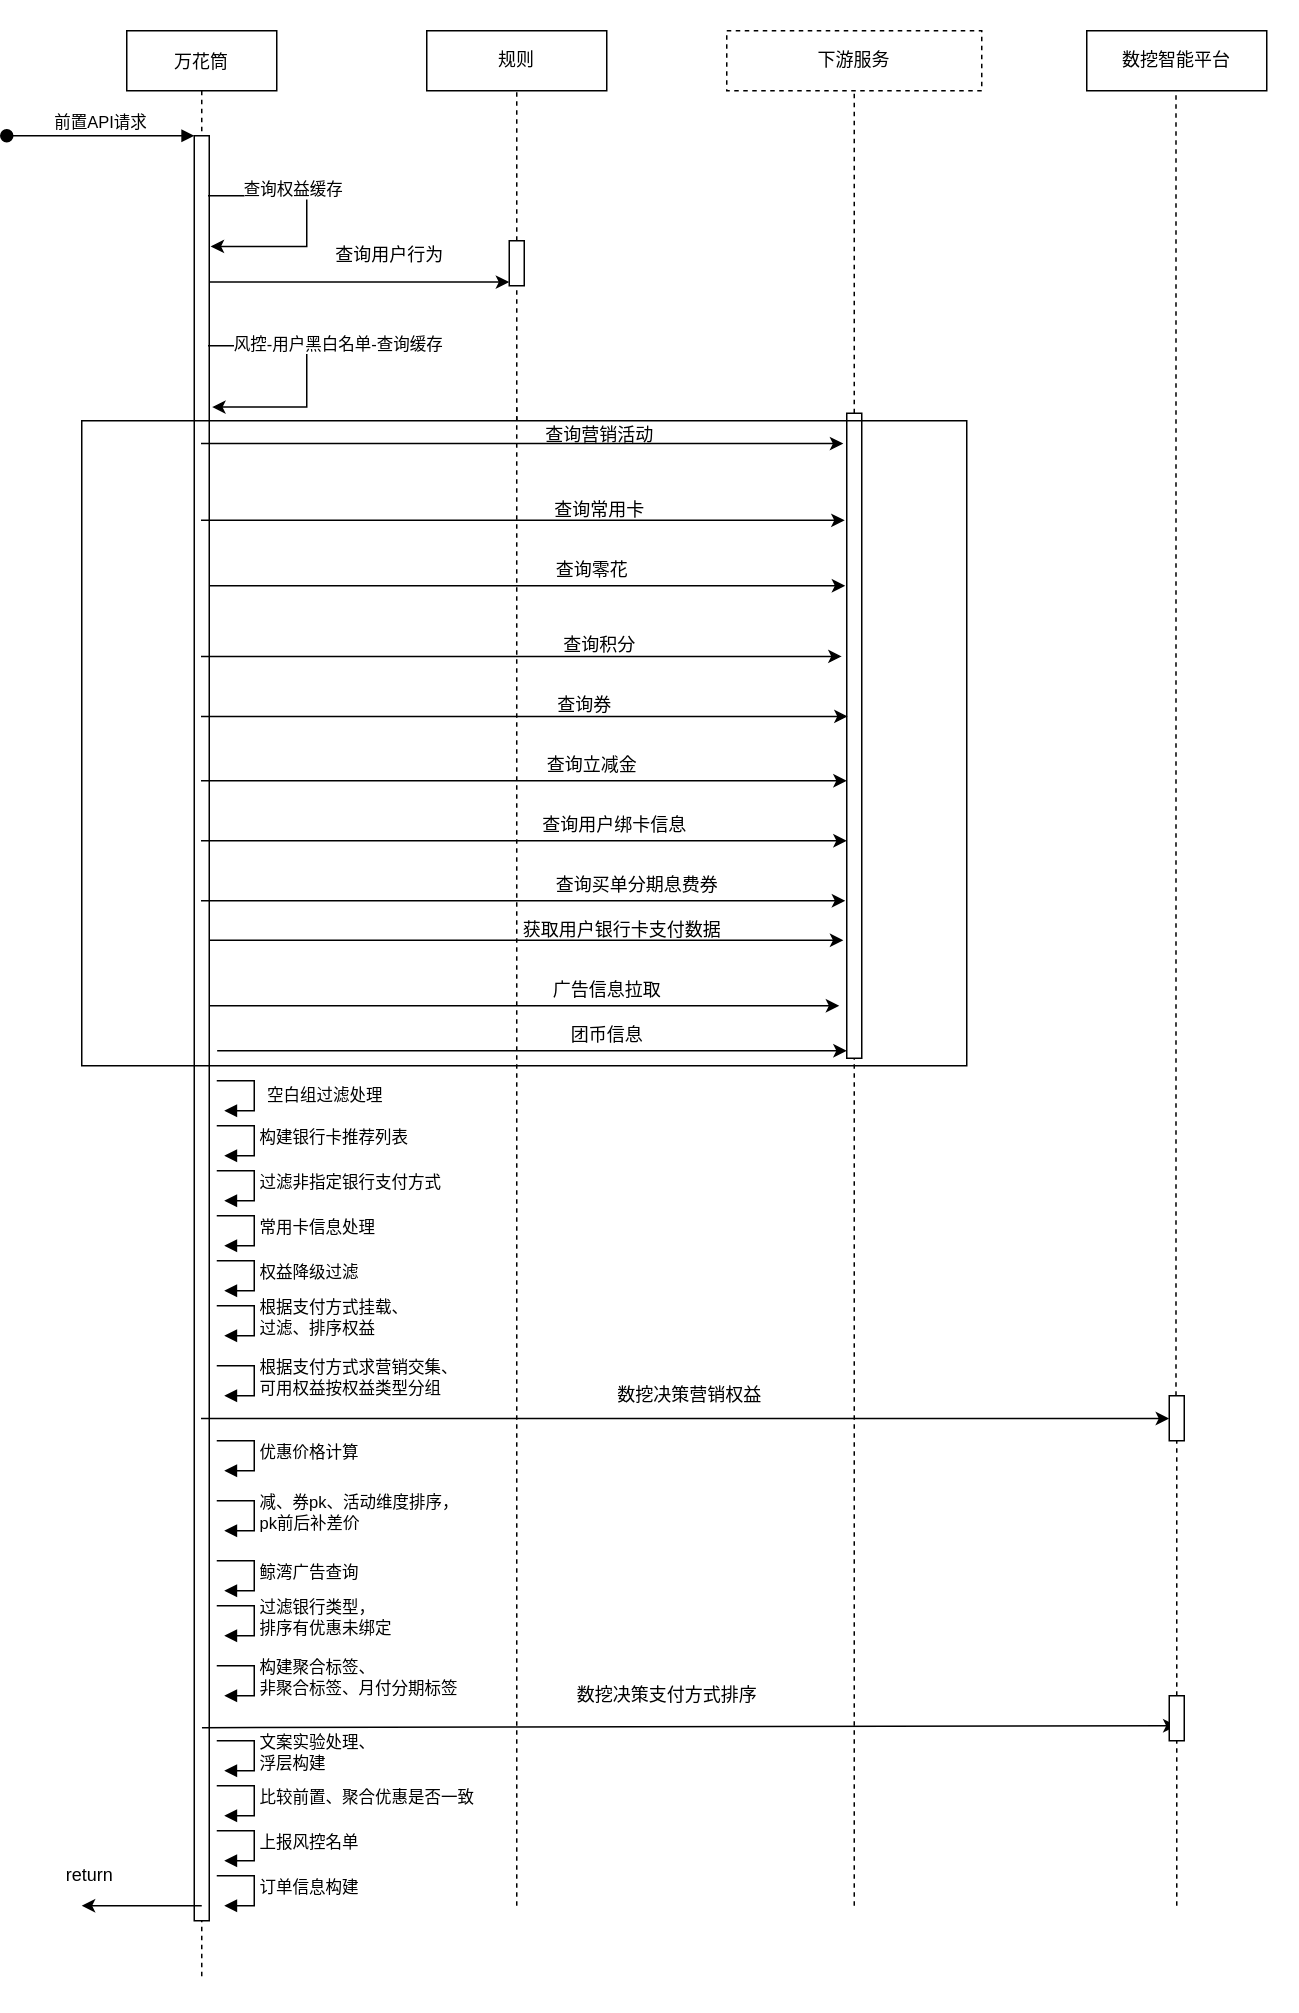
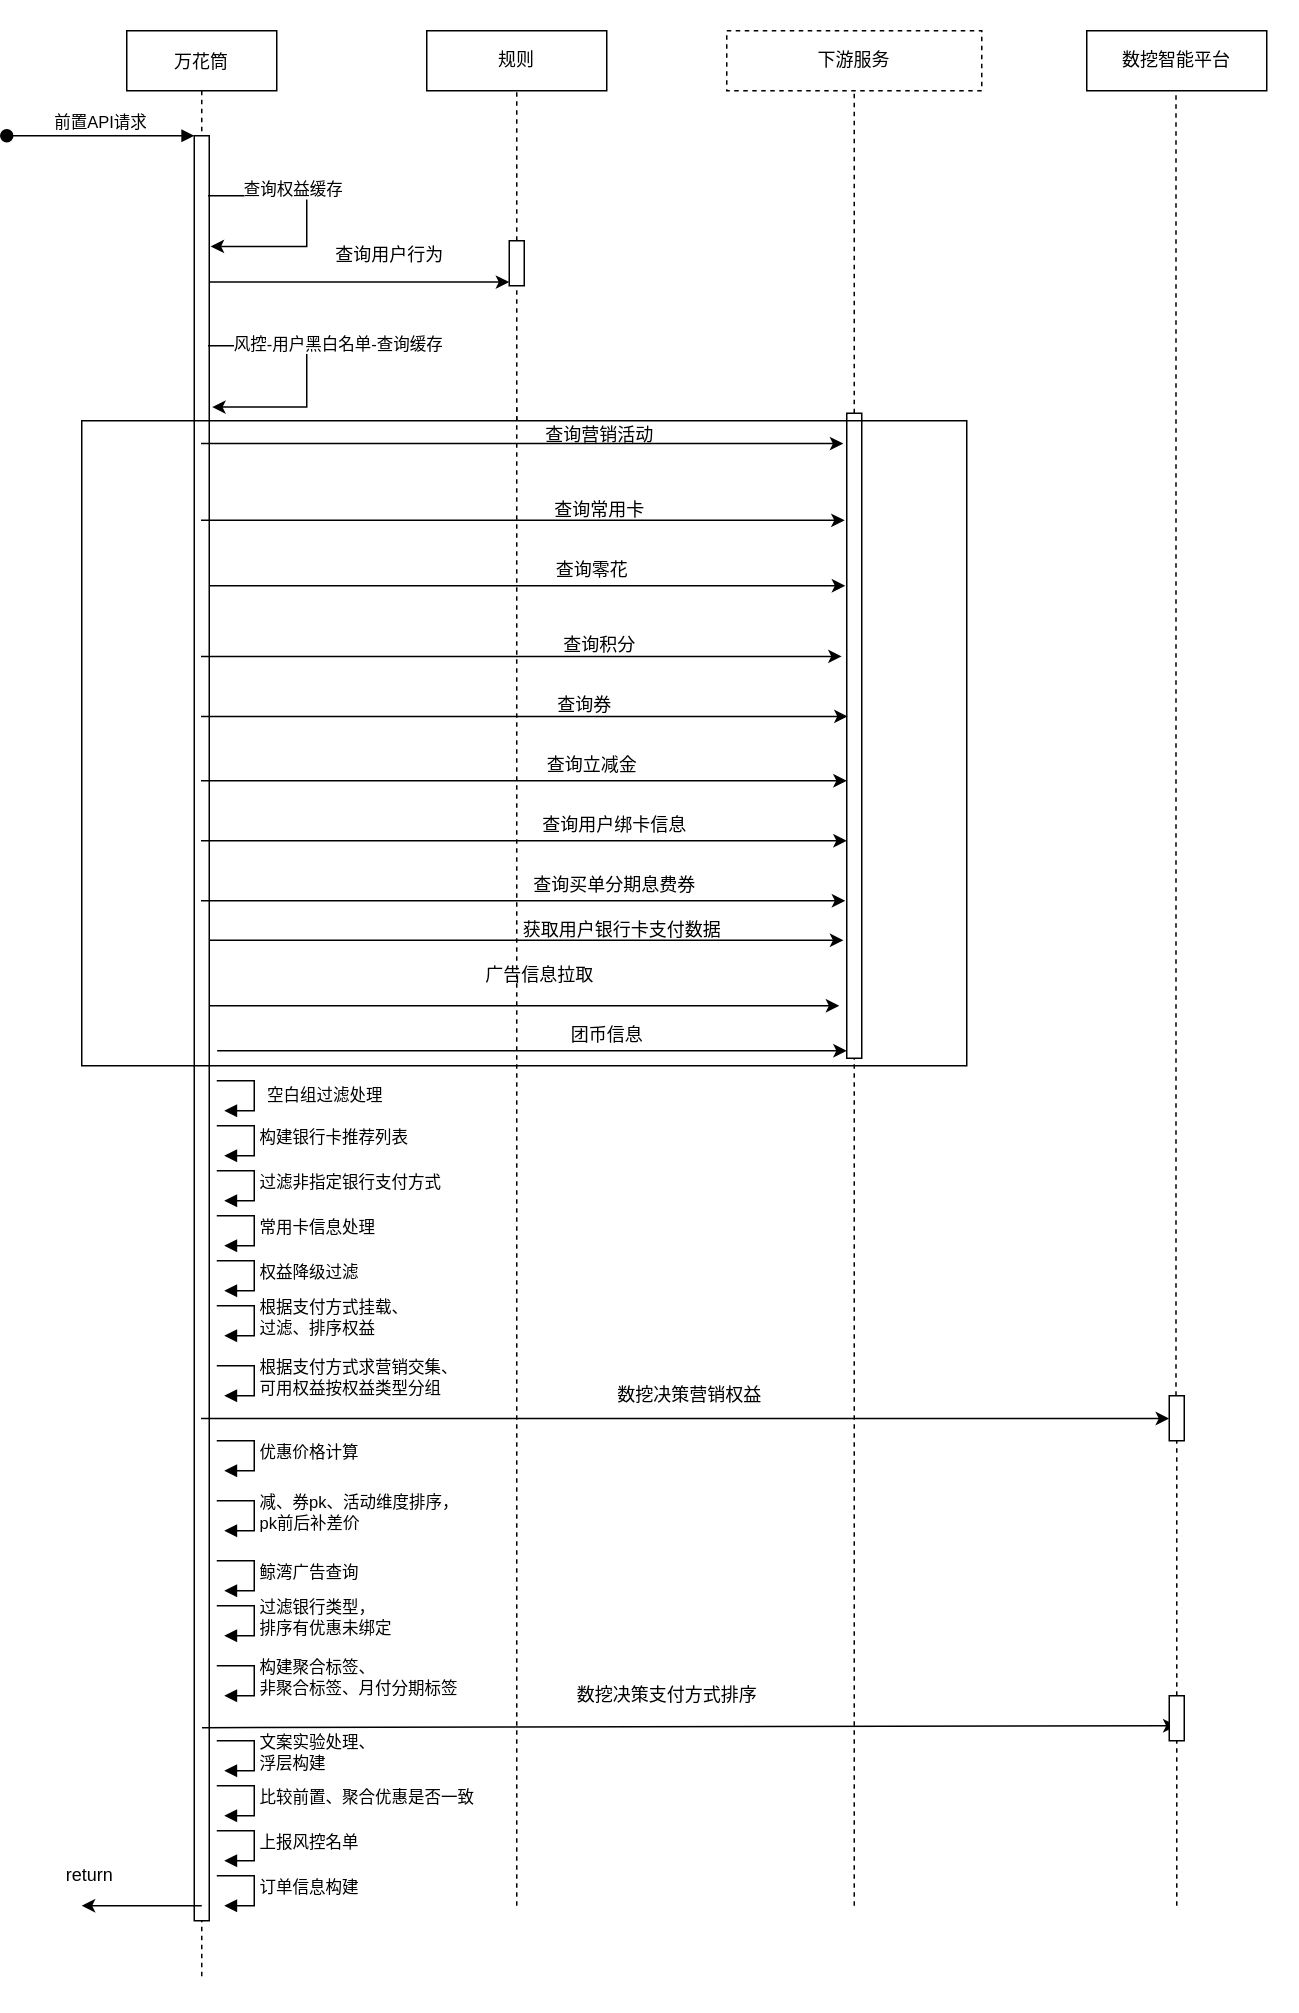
(637, 886) -> (614, 886)
(607, 991) -> (539, 976)
